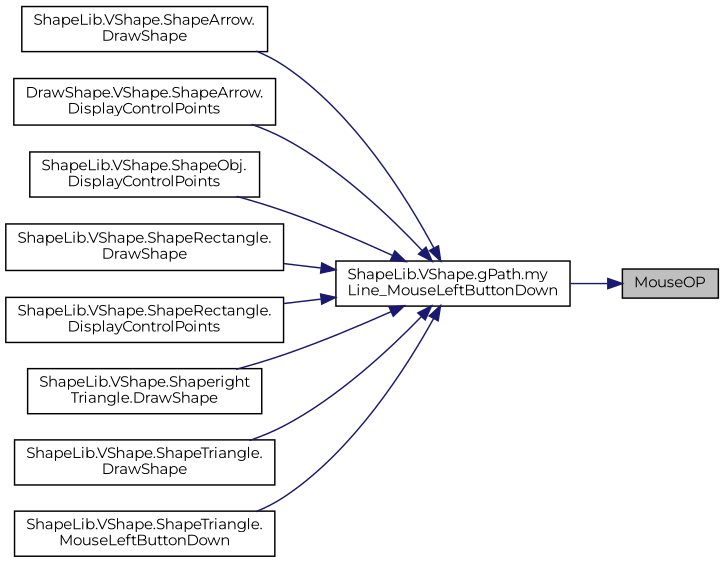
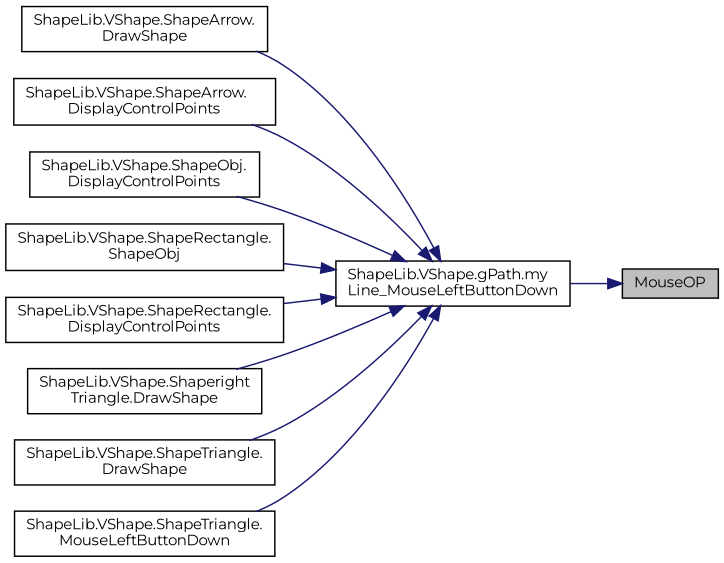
(145, 102) -> (145, 102)
(145, 247) -> (145, 247)
